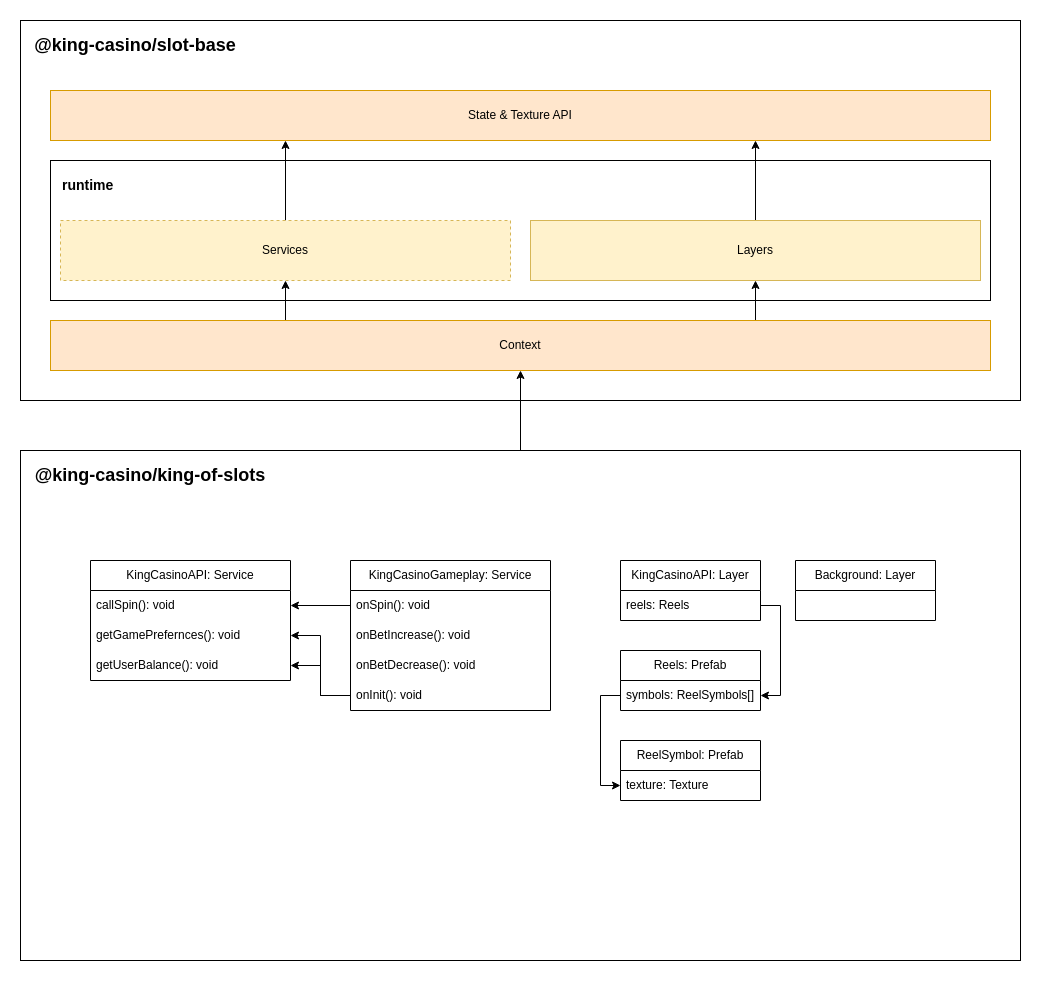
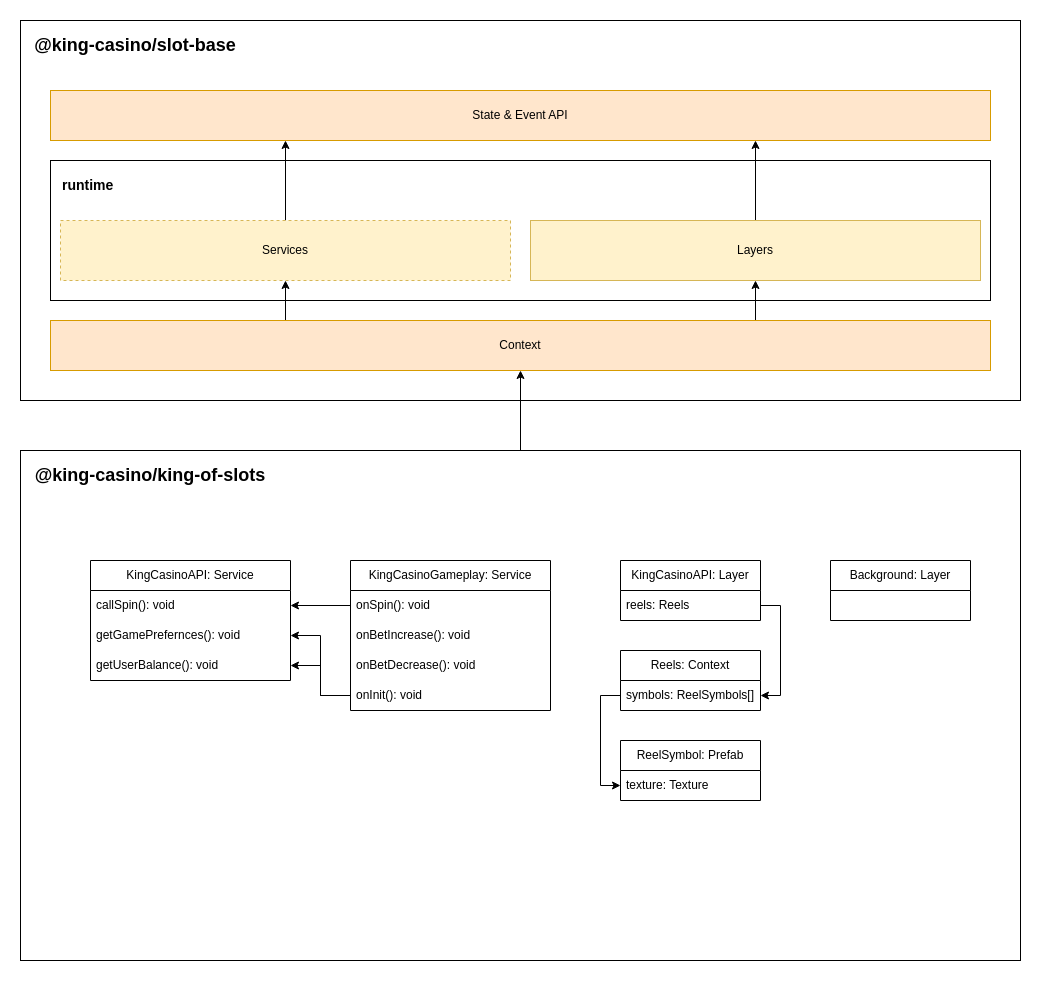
(521, 116) -> (521, 116)
(866, 591) -> (901, 591)
(691, 666) -> (691, 666)
